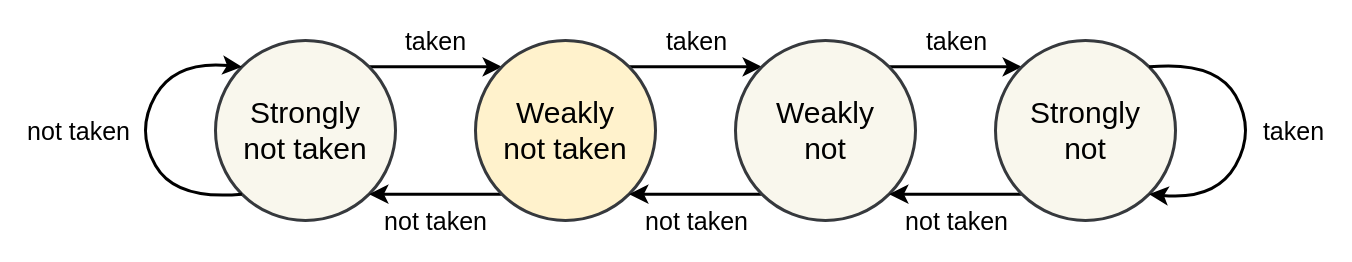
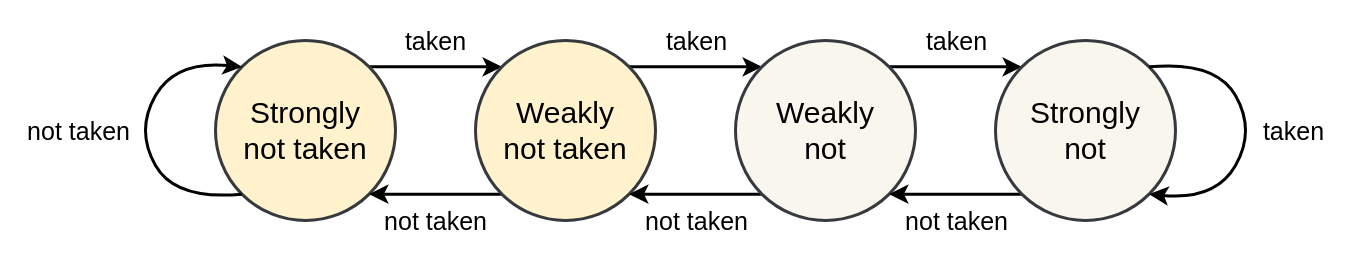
(306, 131) -> (306, 131)
